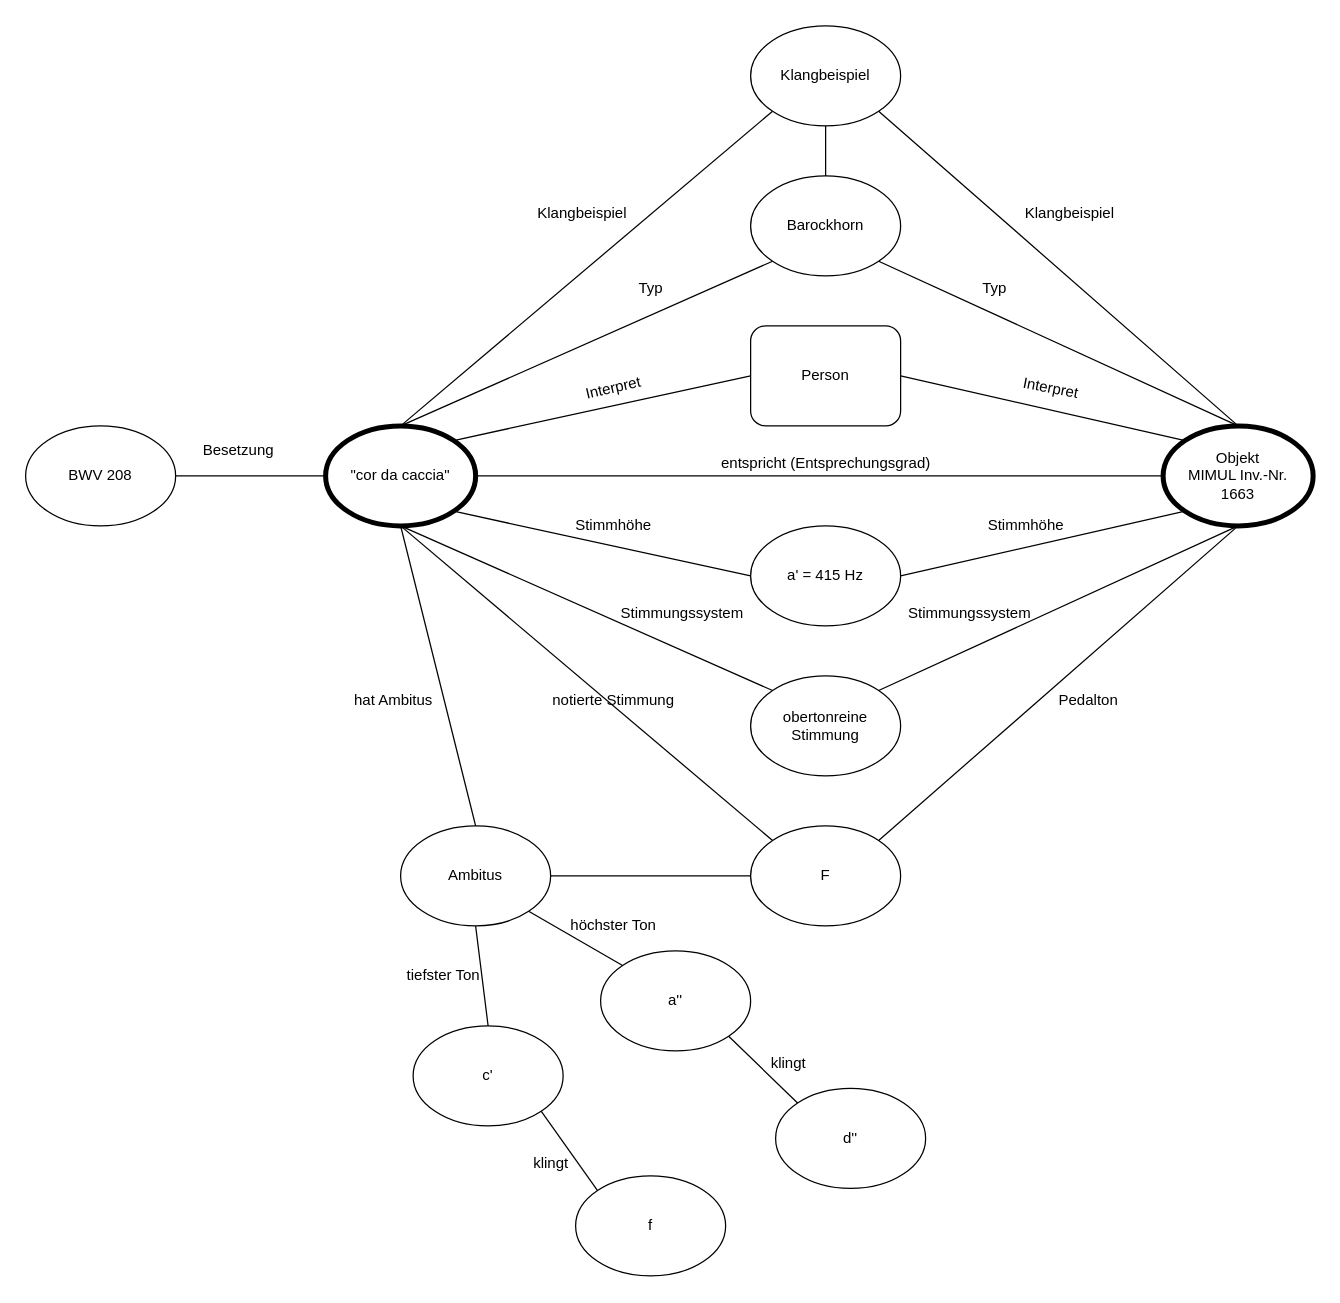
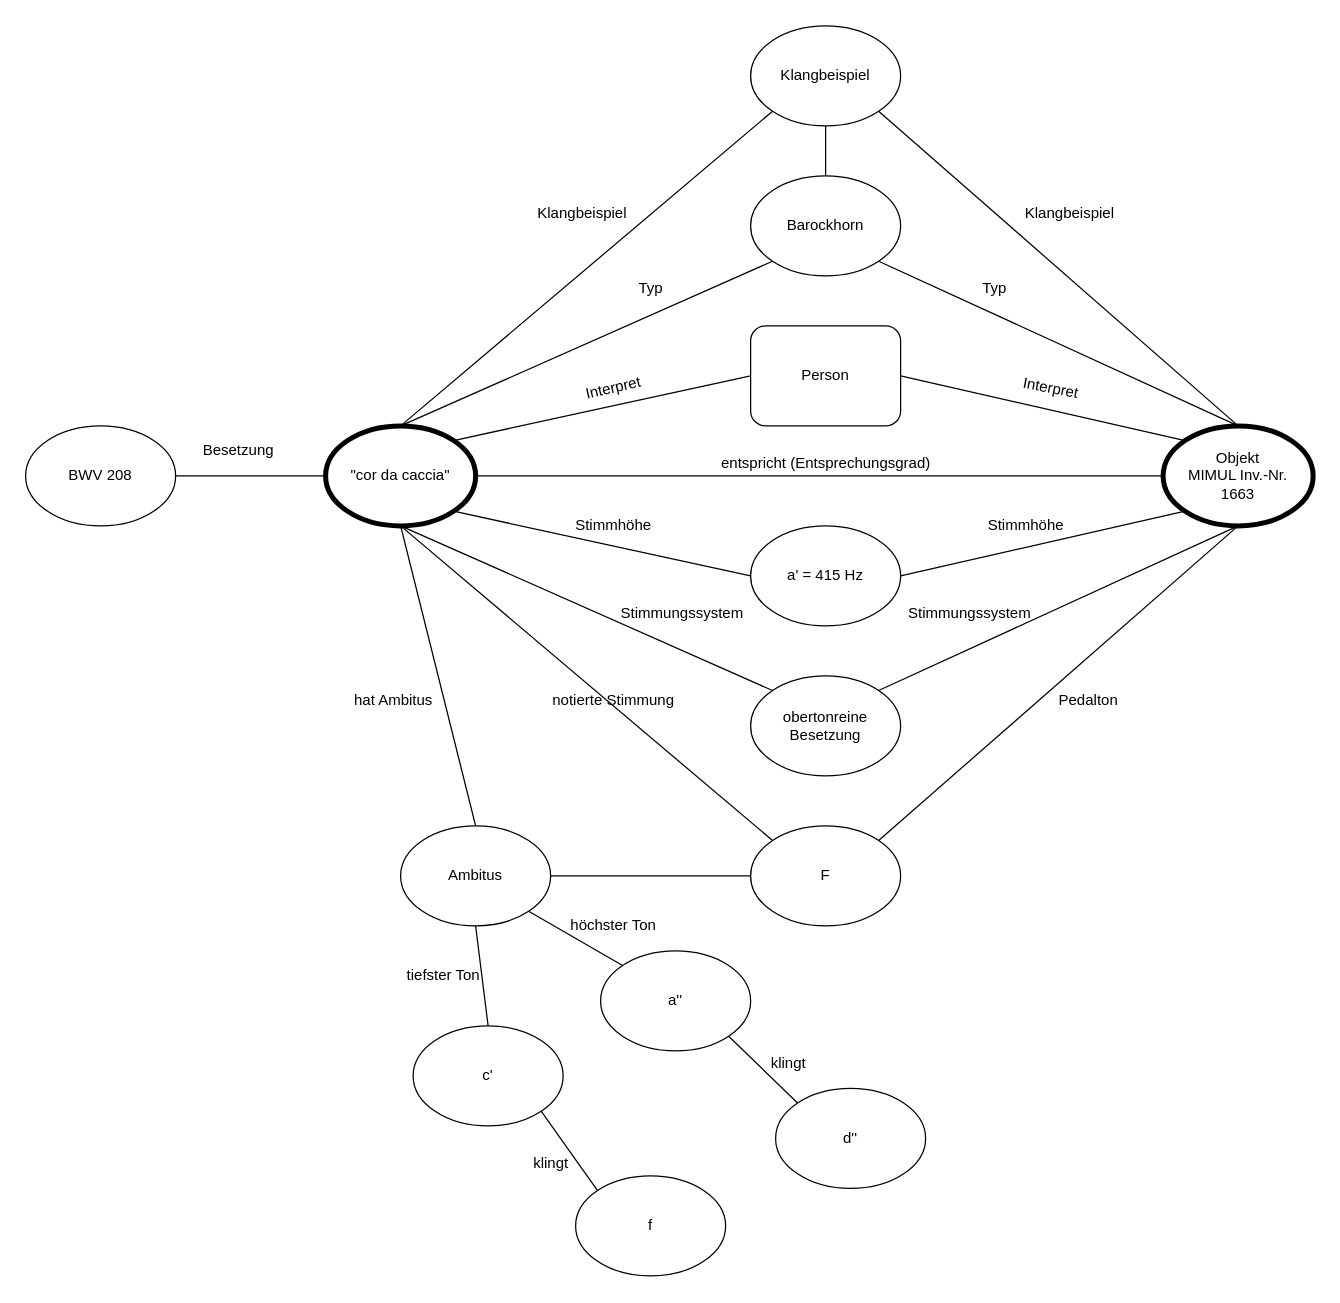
(826, 726) -> (826, 726)
